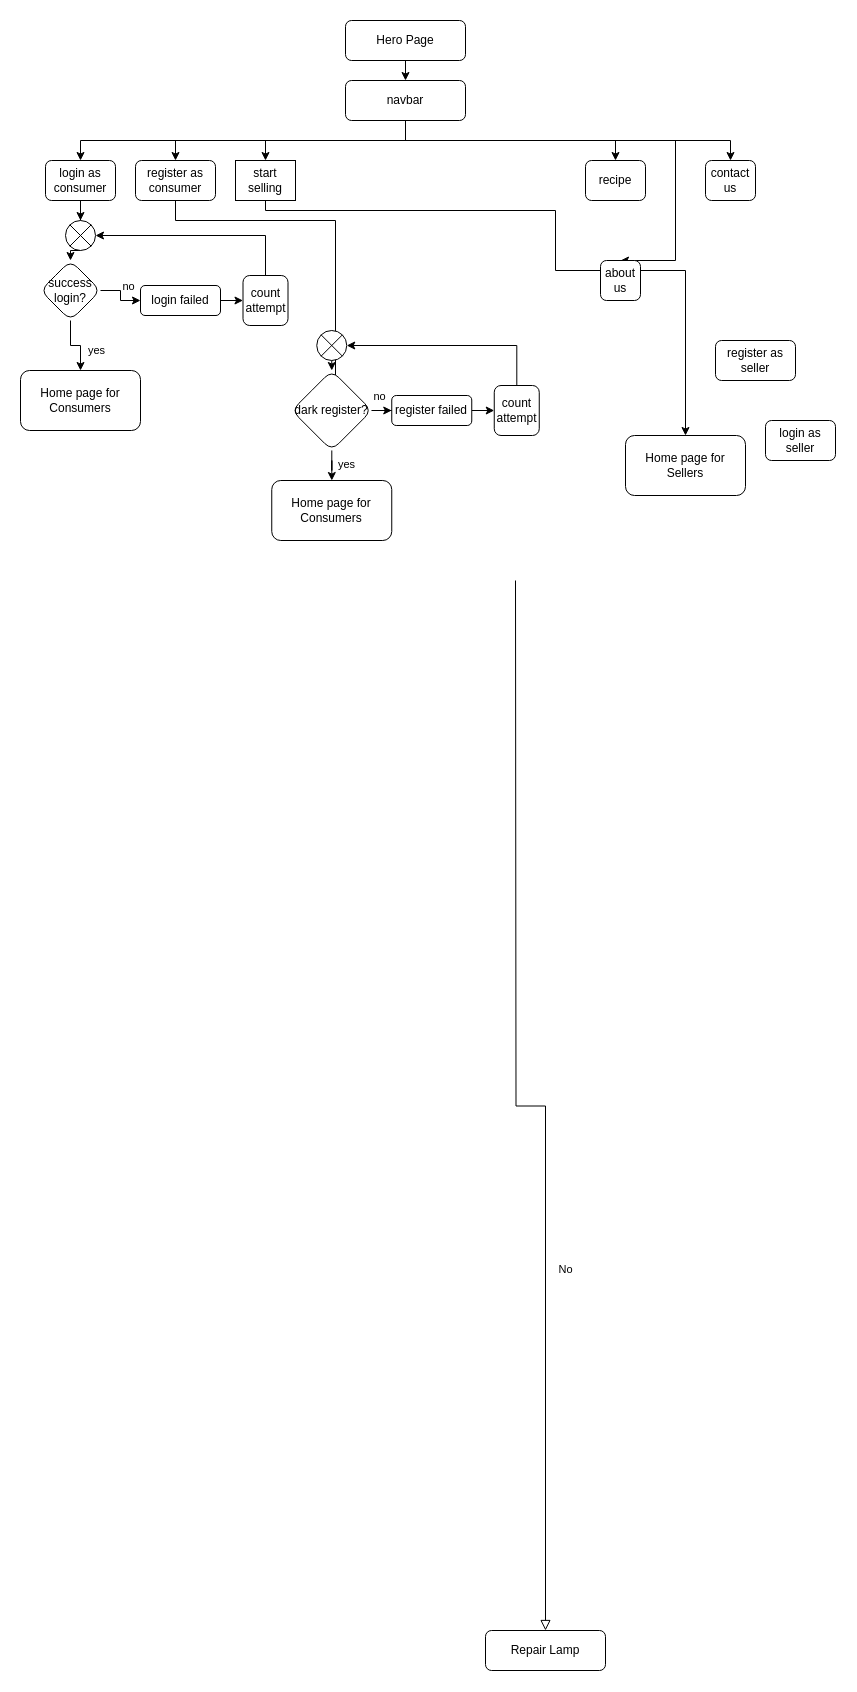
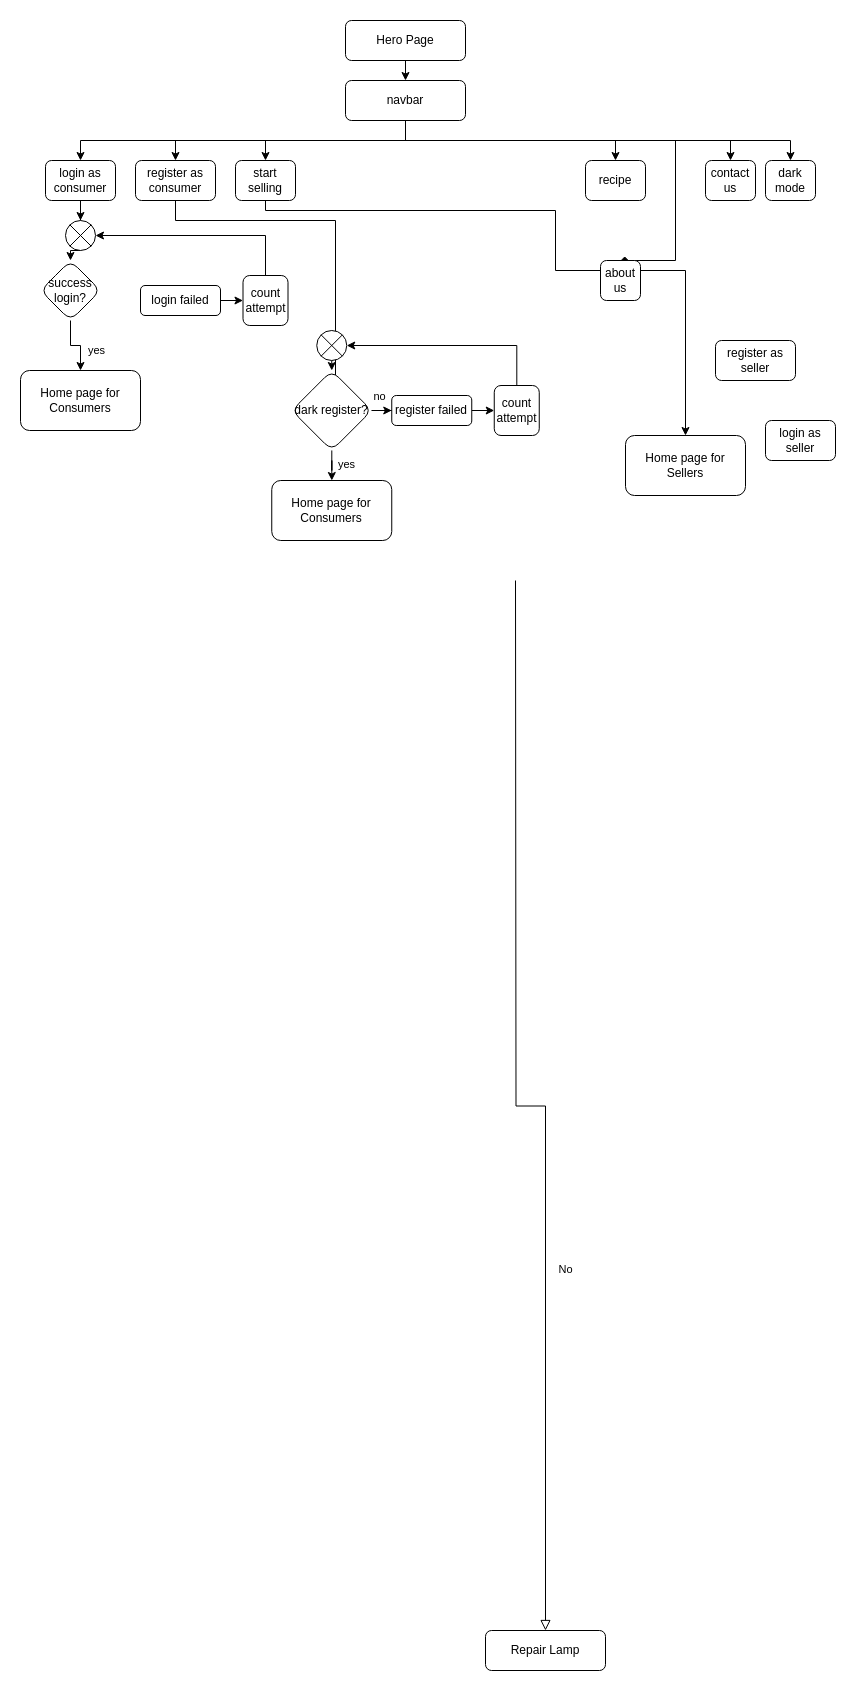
none -> (768, 141)
(266, 181) -> (266, 181)
none -> (791, 181)
(628, 261) -> (629, 261)
(121, 292) -> none
